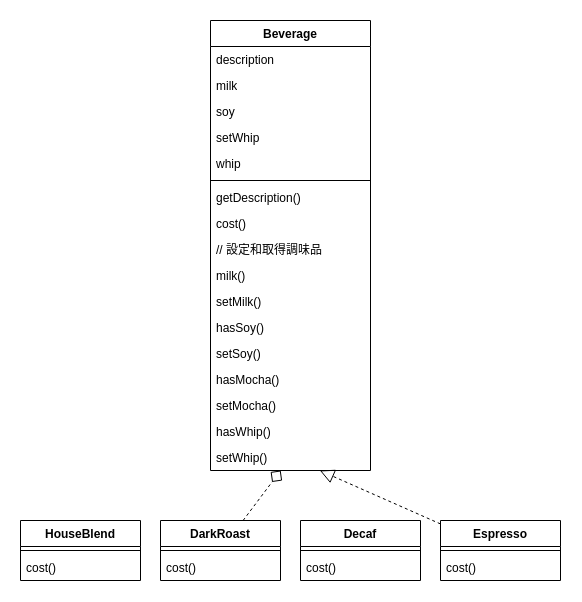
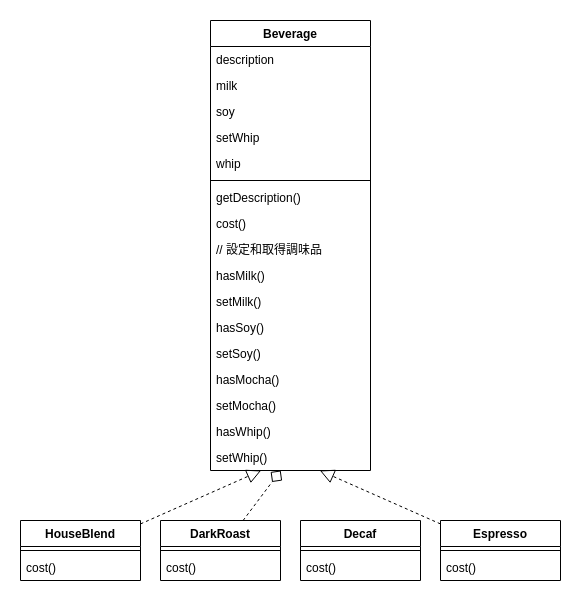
(234, 277) -> (244, 277)
none -> (194, 500)
